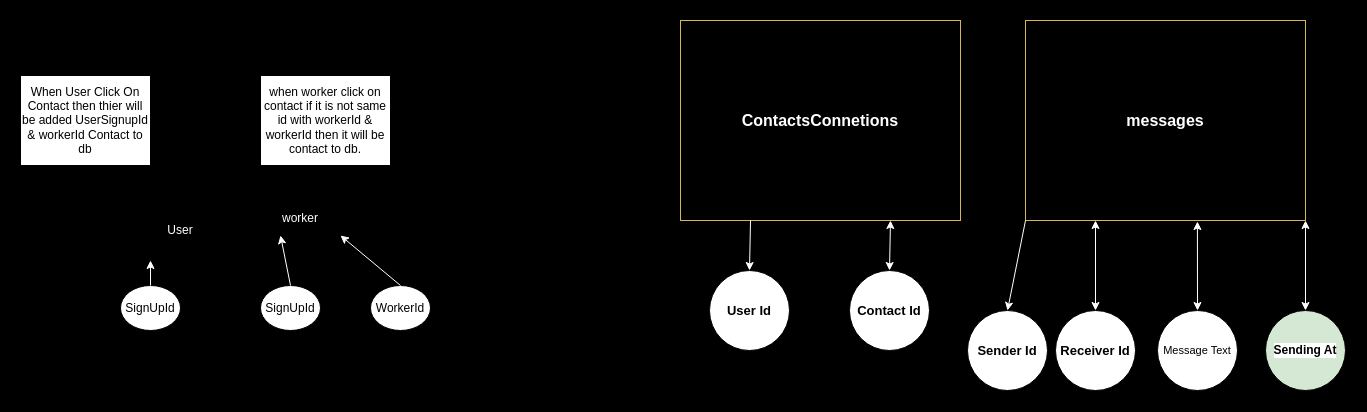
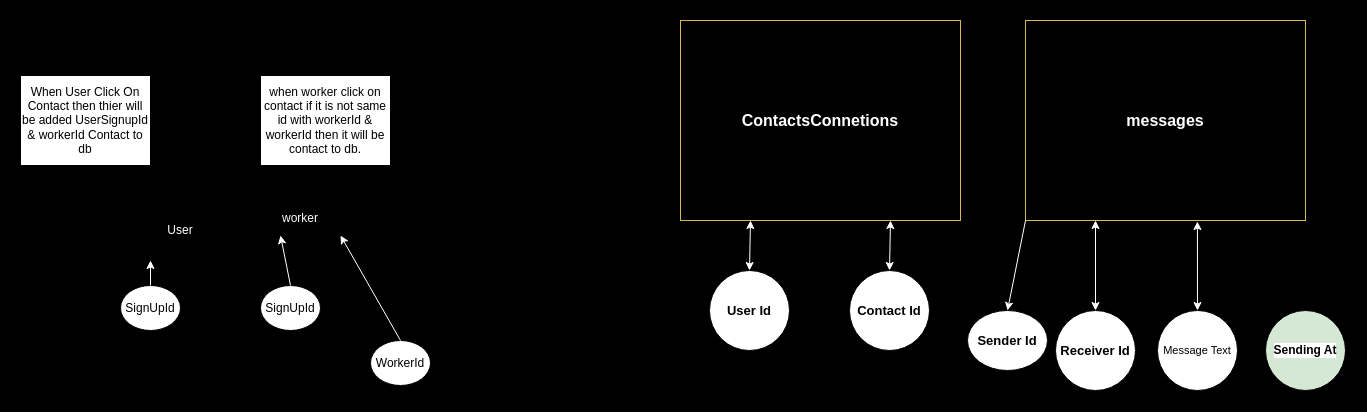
(750, 226) -> (750, 229)
(1306, 266) -> none
(401, 308) -> (401, 363)
(1008, 351) -> (1008, 341)
